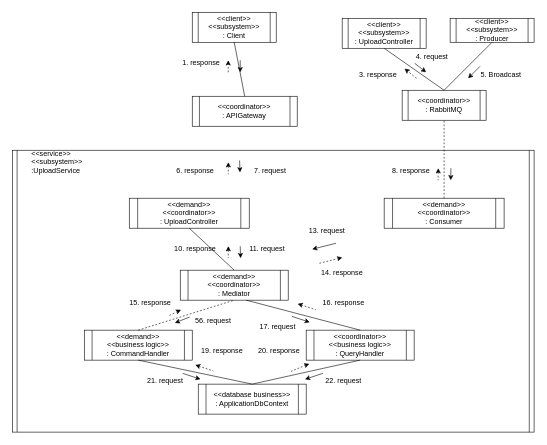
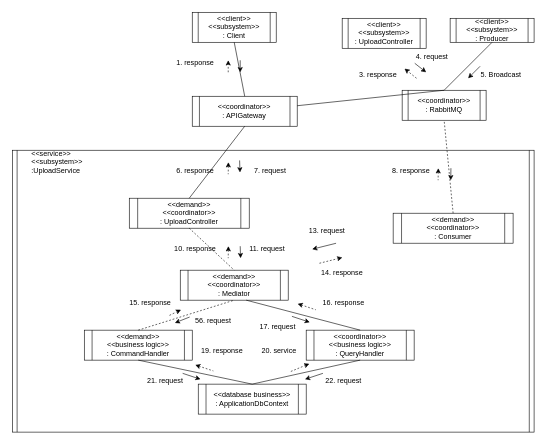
(201, 63) -> (195, 63)
(414, 69) -> (370, 98)
none -> (217, 162)
(444, 213) -> (453, 228)
(212, 250) -> (212, 250)
(279, 351) -> (279, 351)
